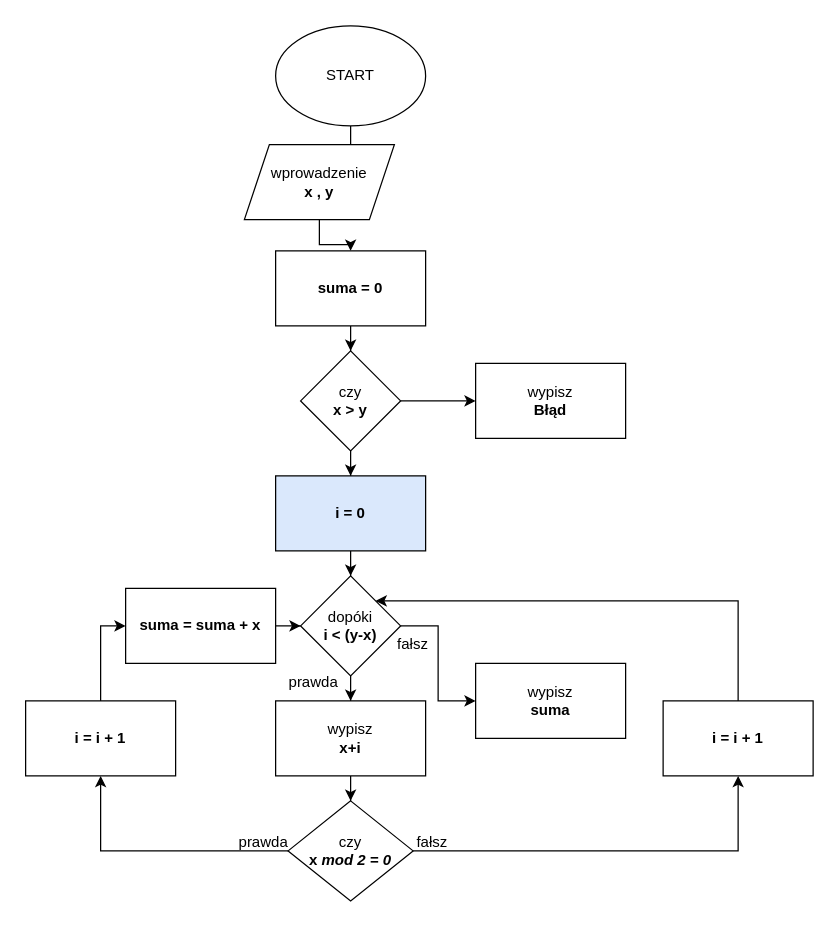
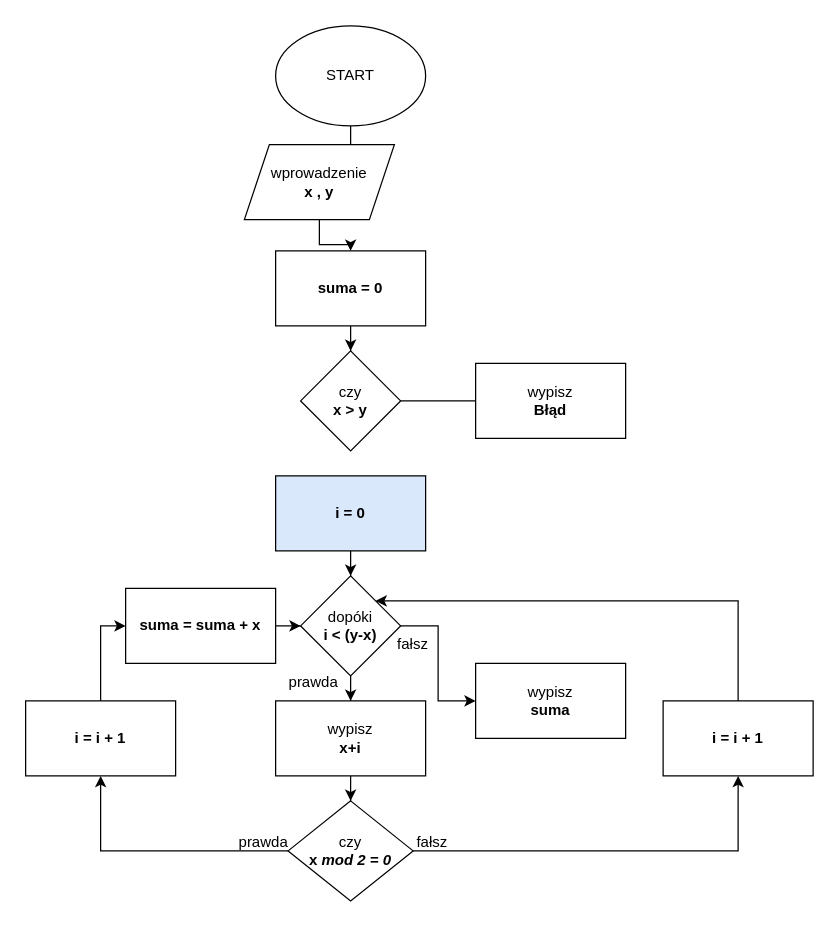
(466, 401) -> (469, 401)
(351, 468) -> none
